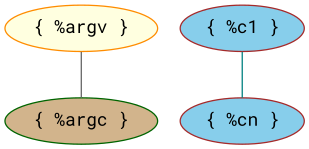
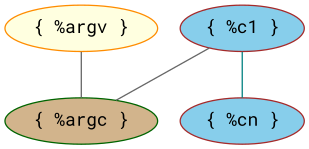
none -> (172, 69)
